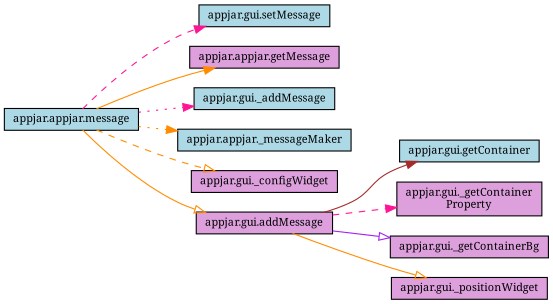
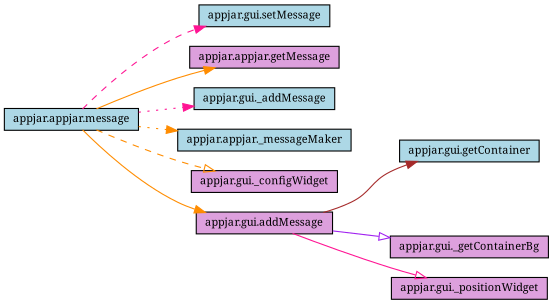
(135, 175) -> (135, 175)
(469, 199) -> none
(354, 256) -> (354, 256)
